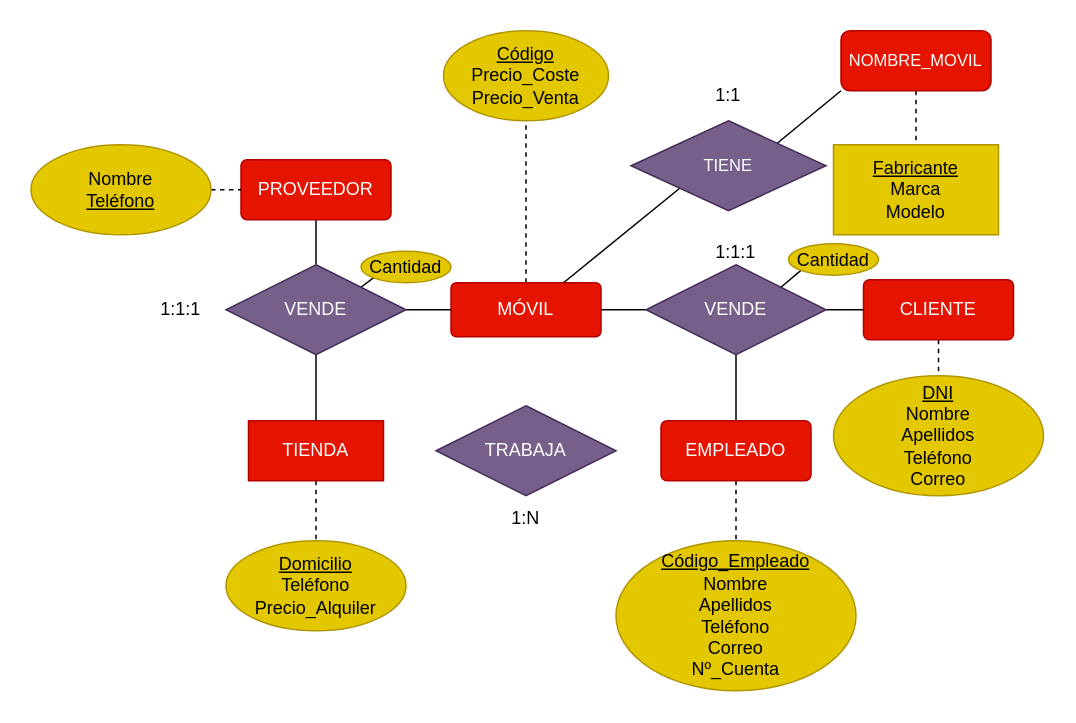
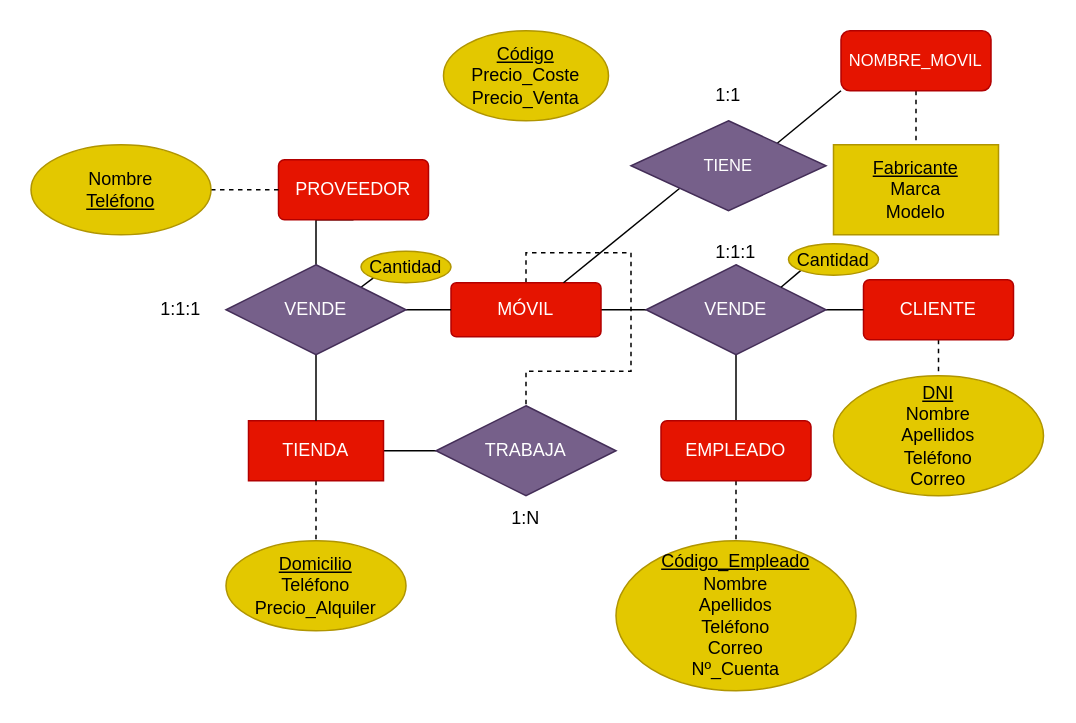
(526, 189) -> (631, 366)
(316, 190) -> (353, 190)
none -> (410, 451)
